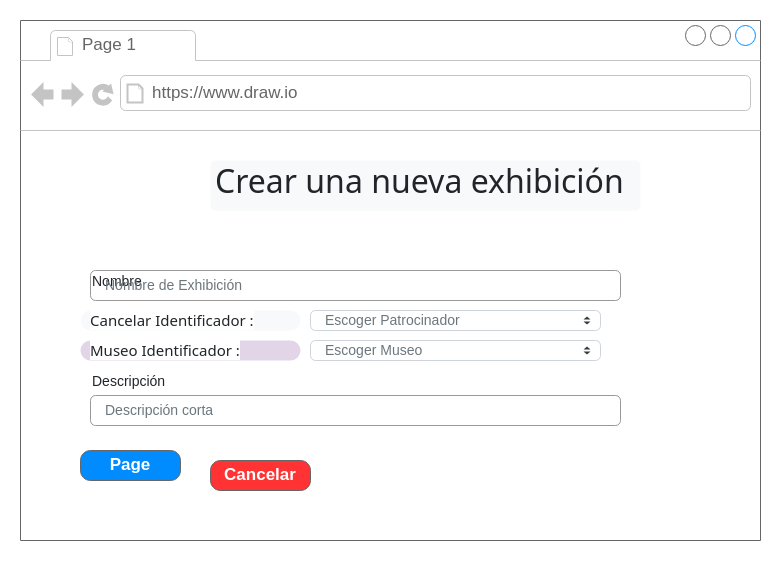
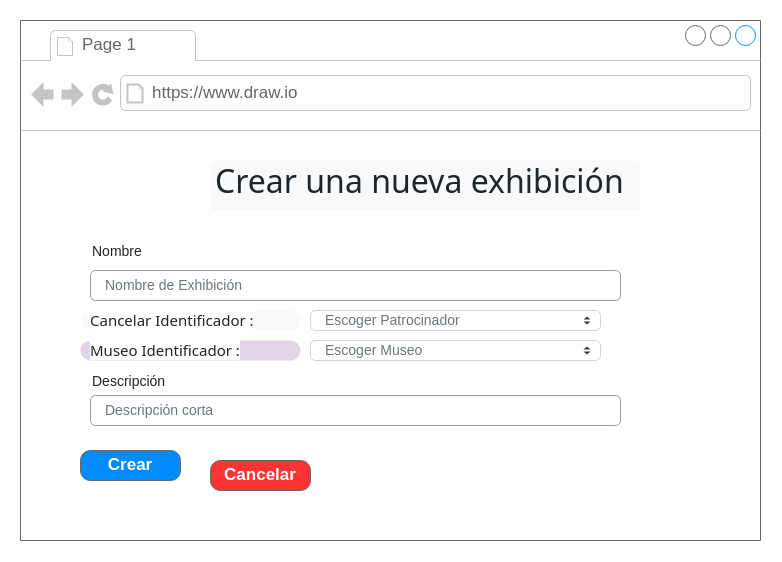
(221, 281) -> (221, 251)
(131, 466) -> (131, 466)
